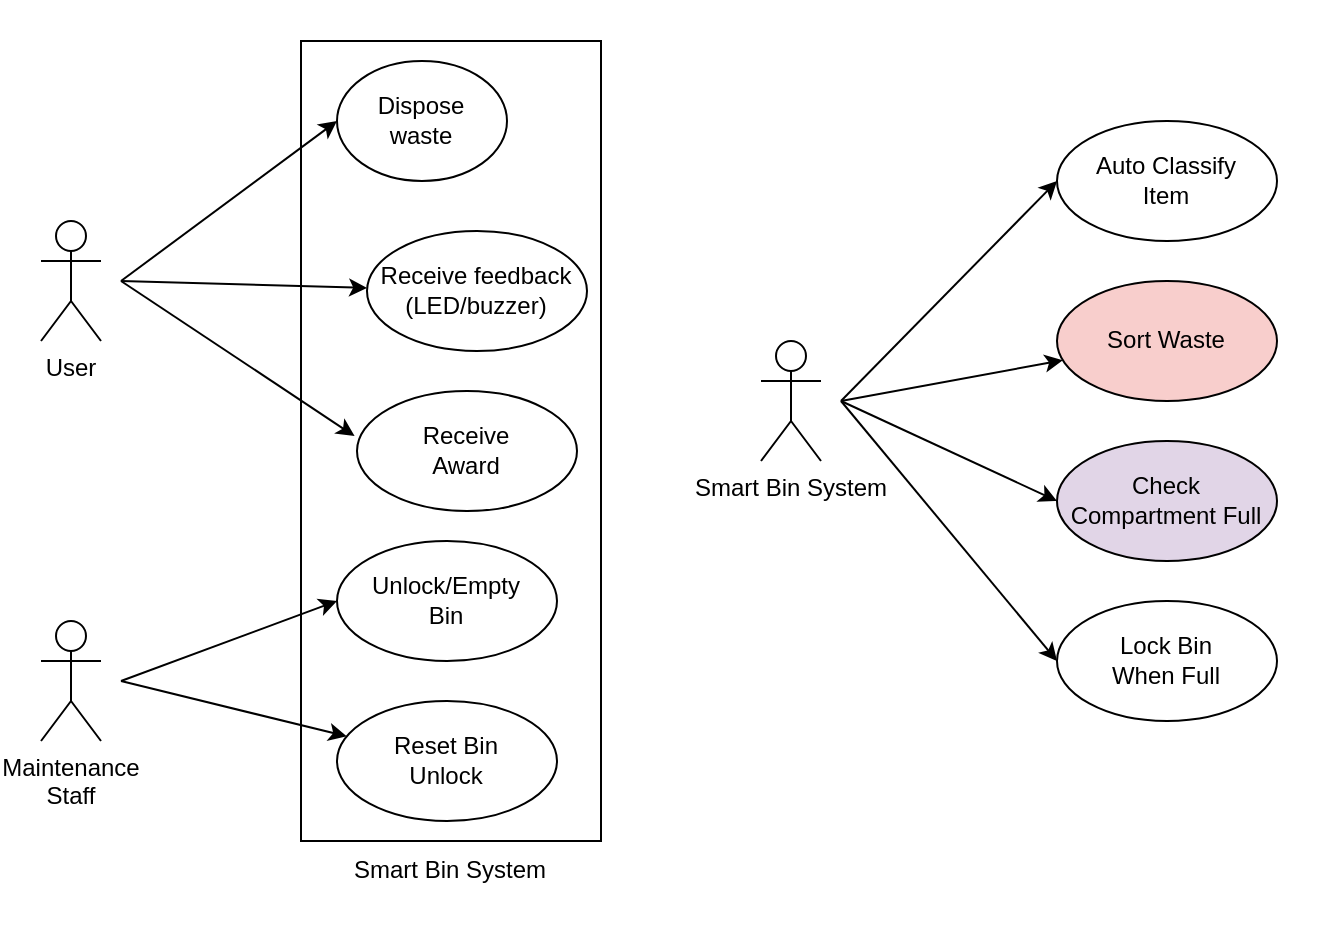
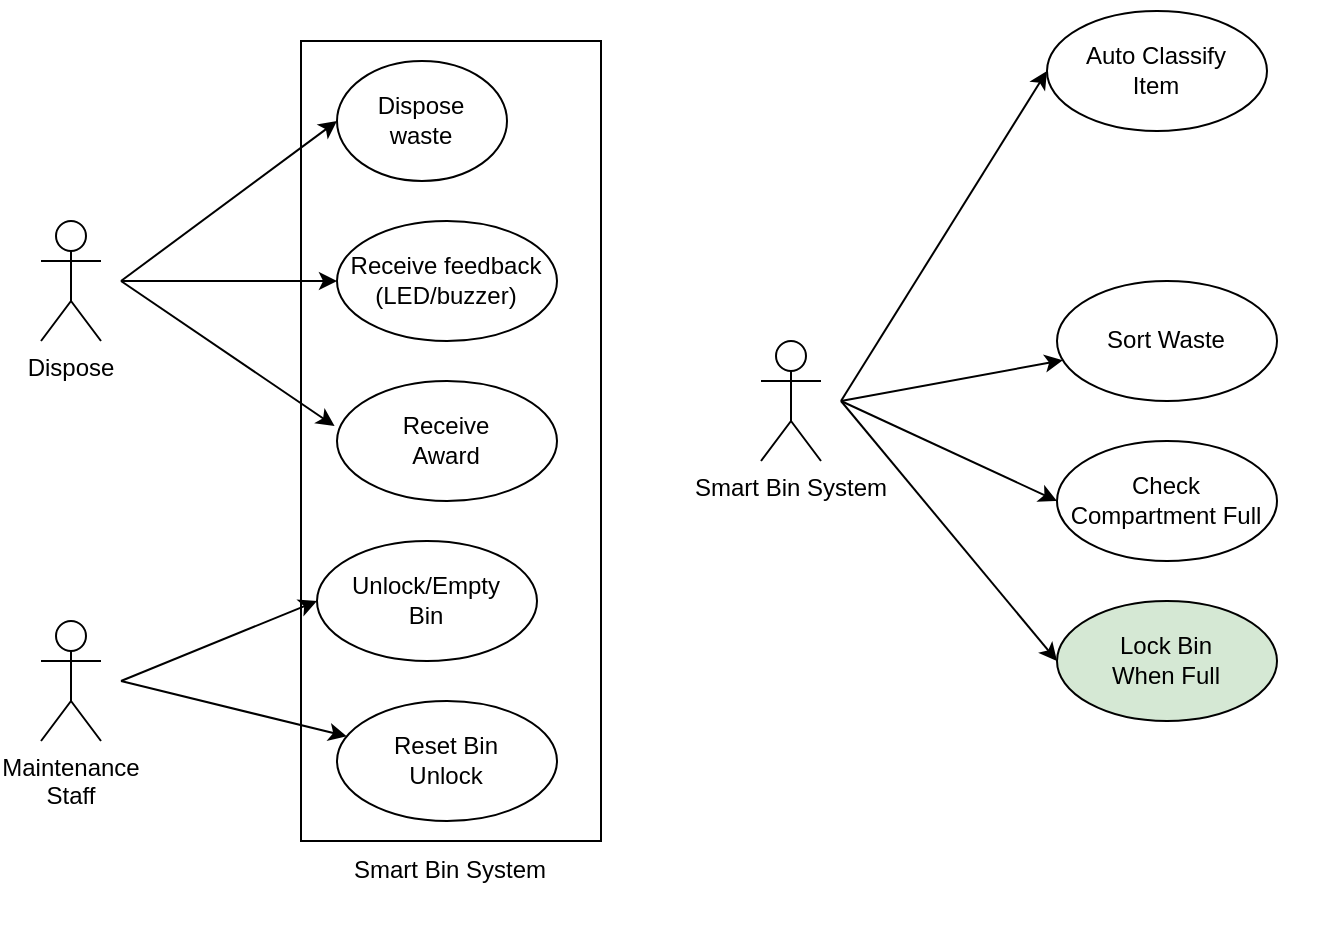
(1167, 181) -> (1157, 71)
(477, 291) -> (447, 281)
(1167, 341) -> (1167, 341)
(72, 369) -> (72, 369)
(467, 451) -> (447, 441)
(1167, 501) -> (1167, 501)
(447, 601) -> (427, 601)
(1167, 661) -> (1167, 661)
